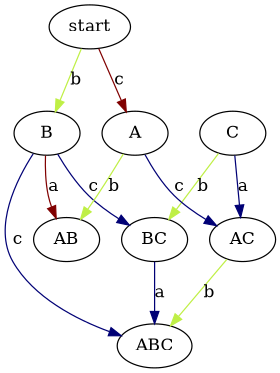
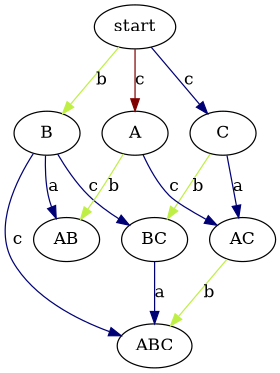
none -> (175, 76)
(46, 182) -> (46, 182)
